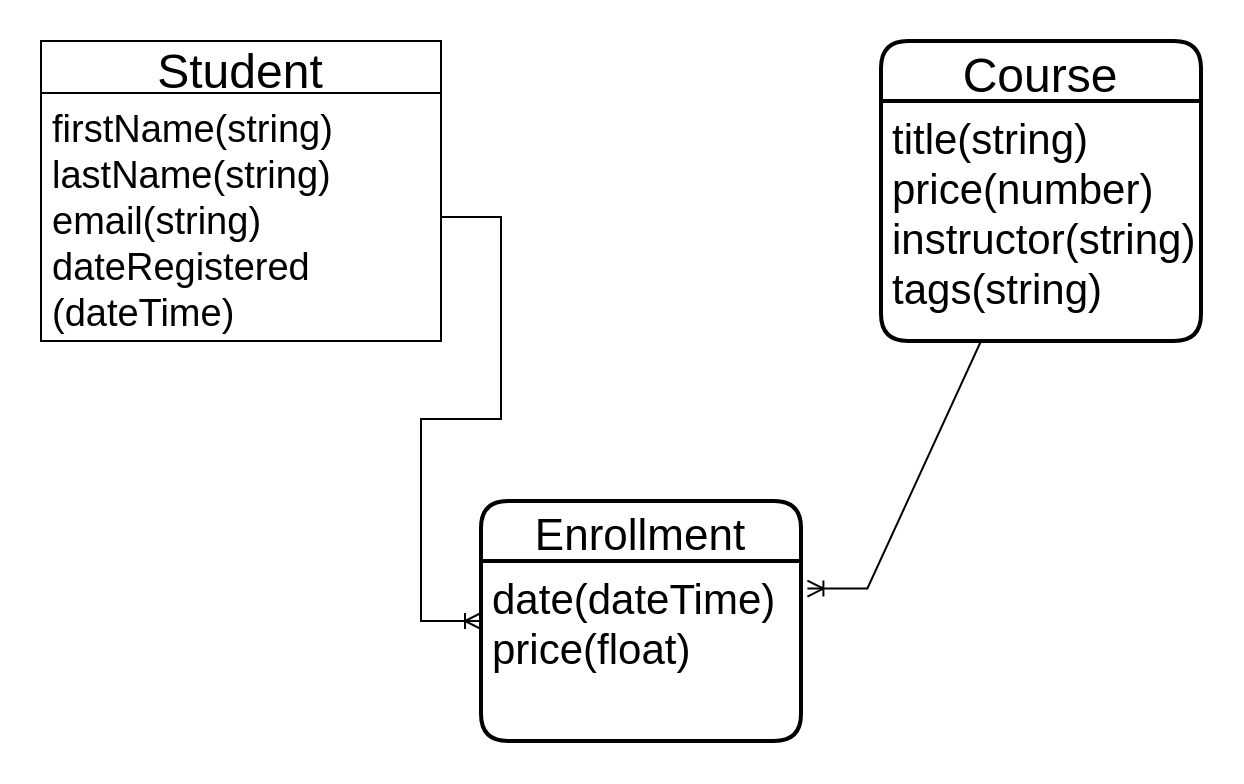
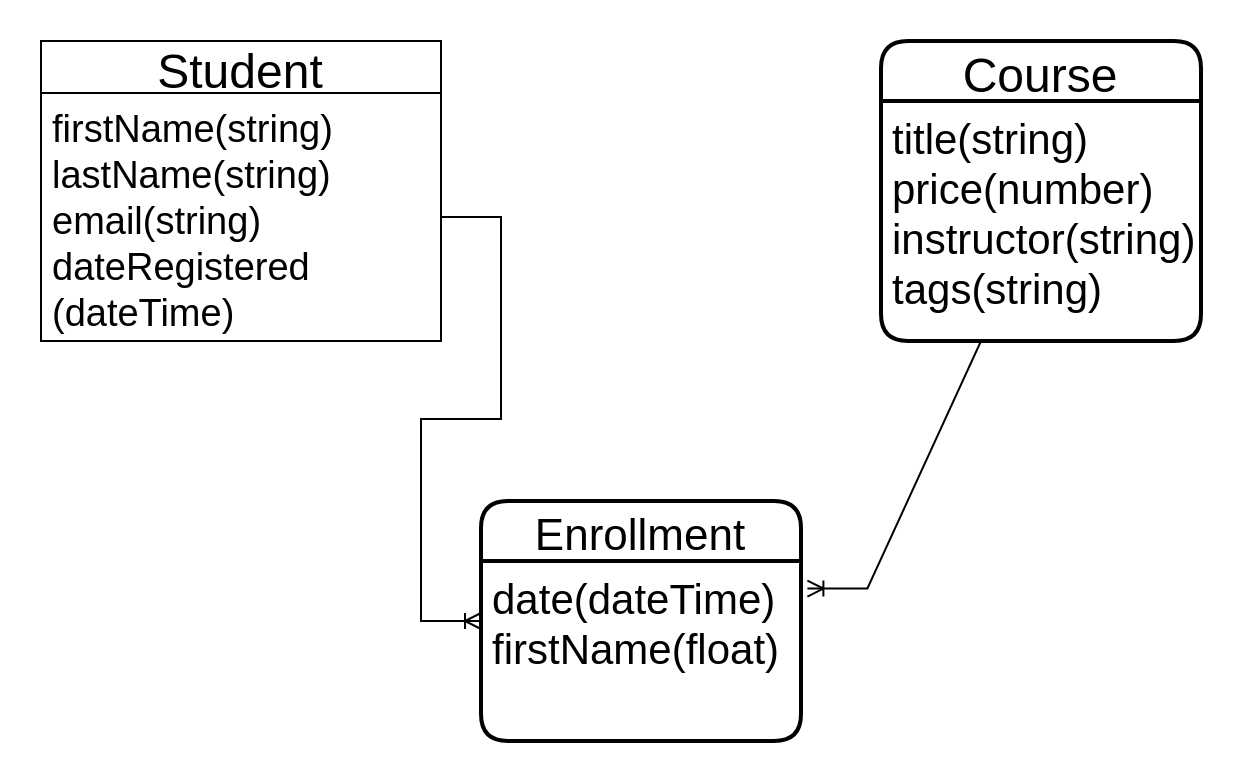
(651, 600) -> (651, 600)
